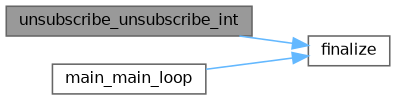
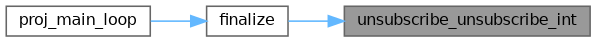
(266, 40) -> (308, 21)
(129, 79) -> (78, 21)
